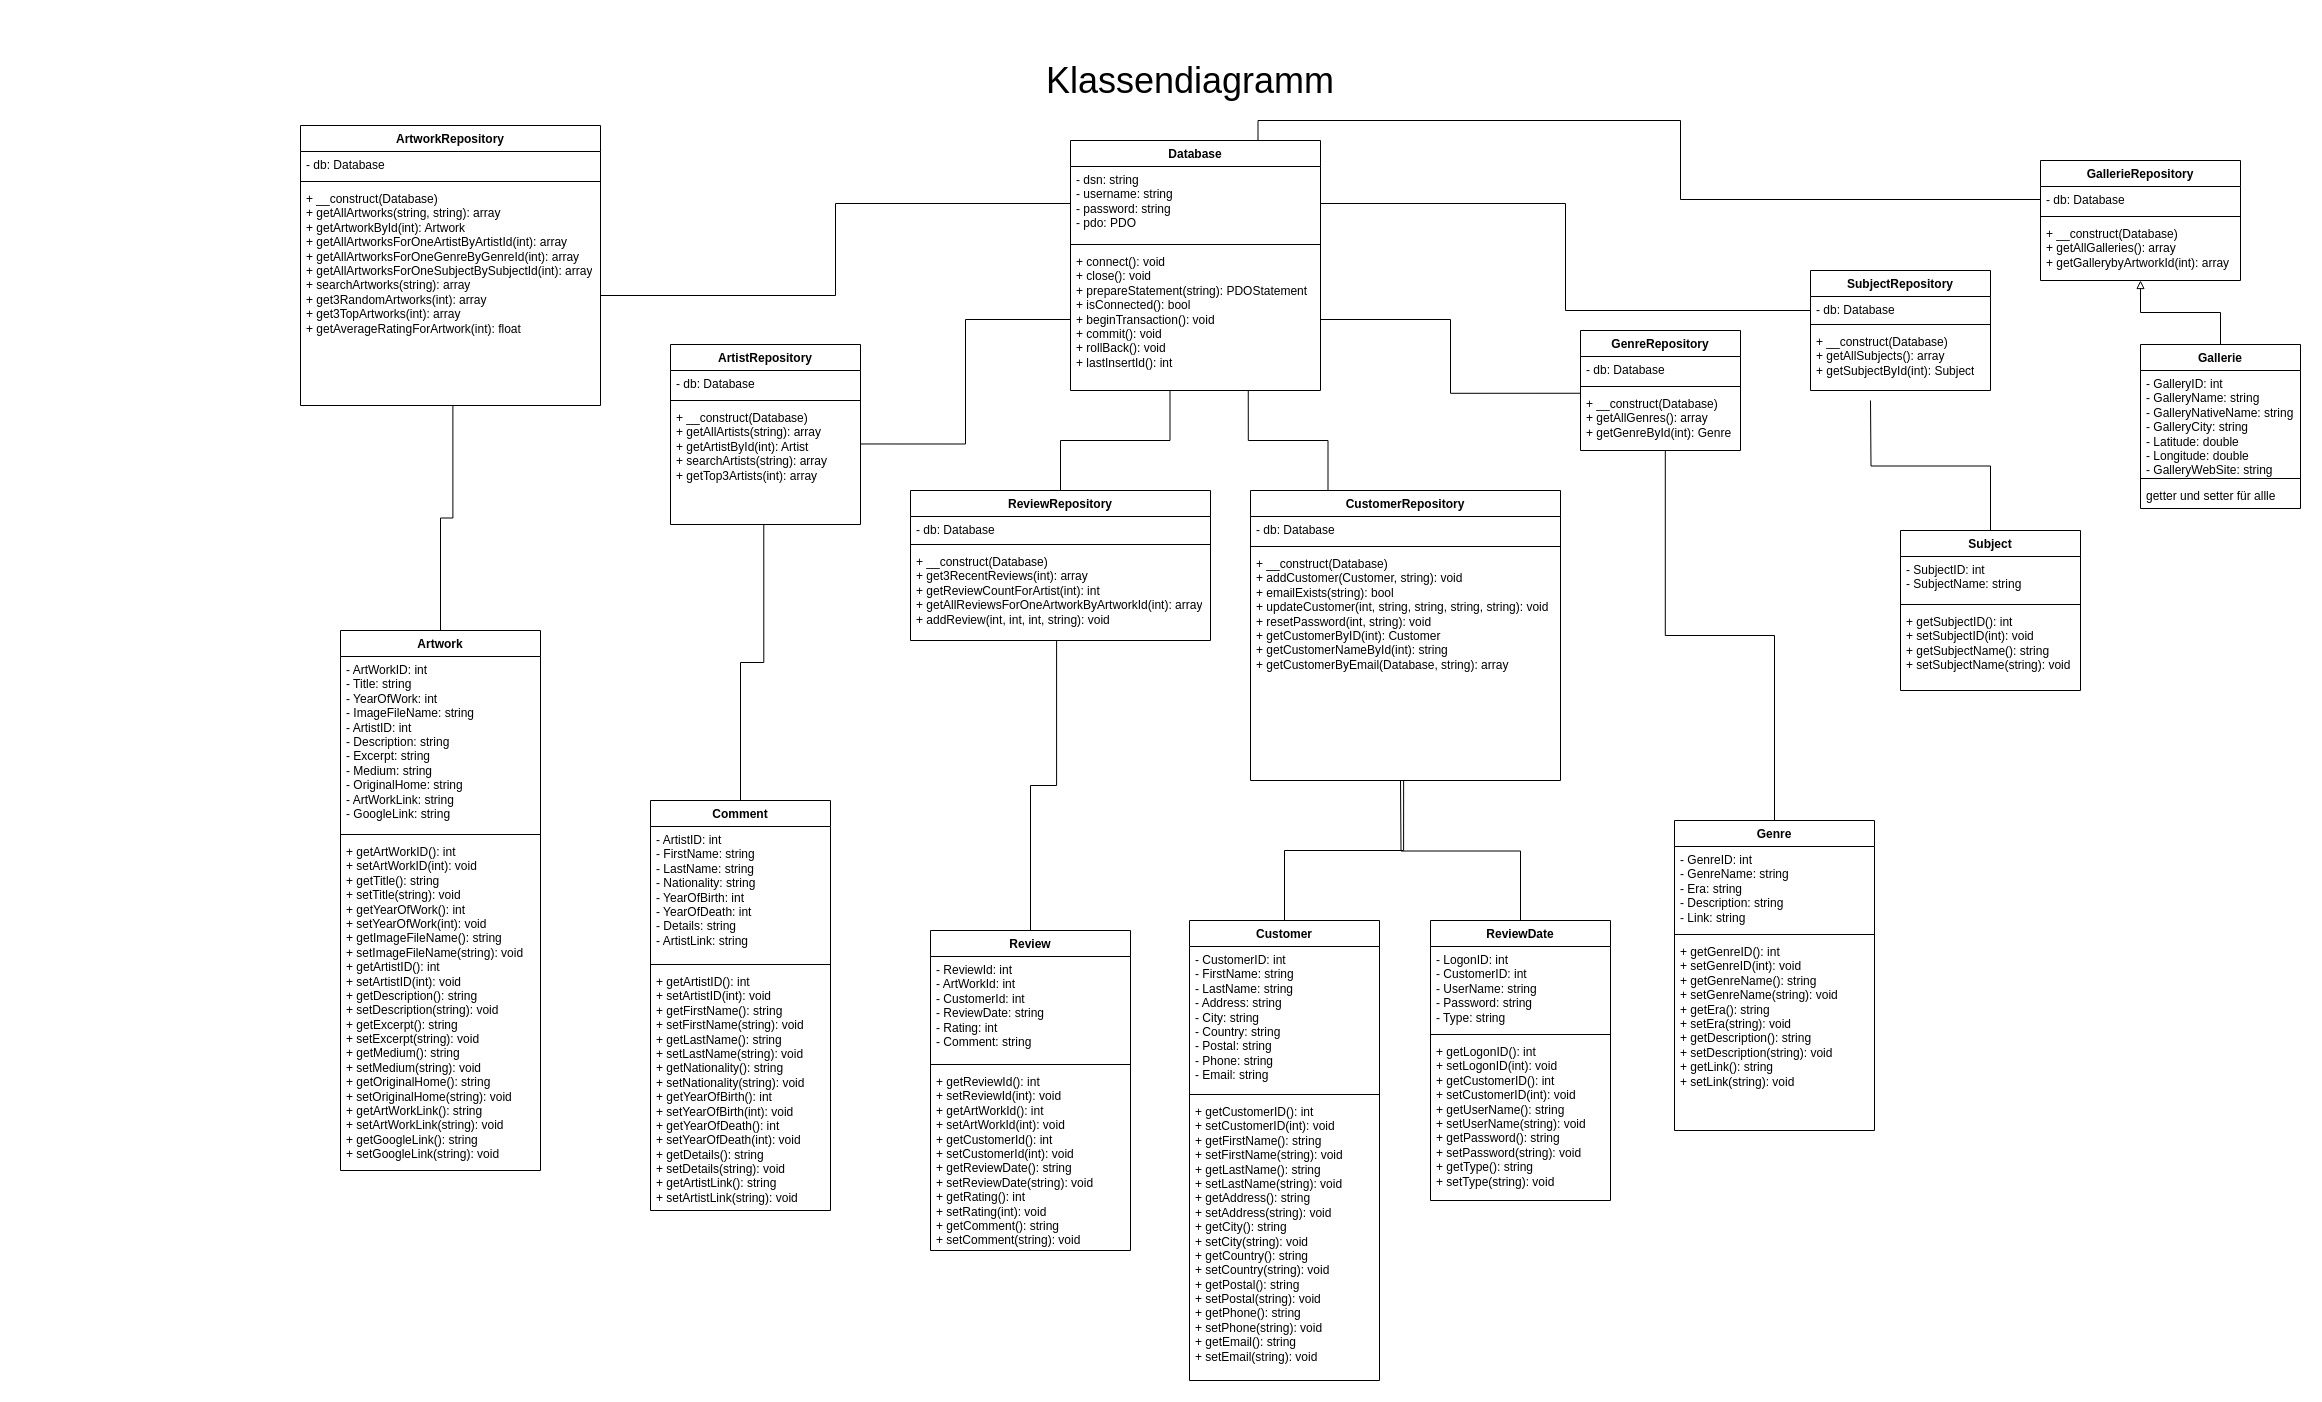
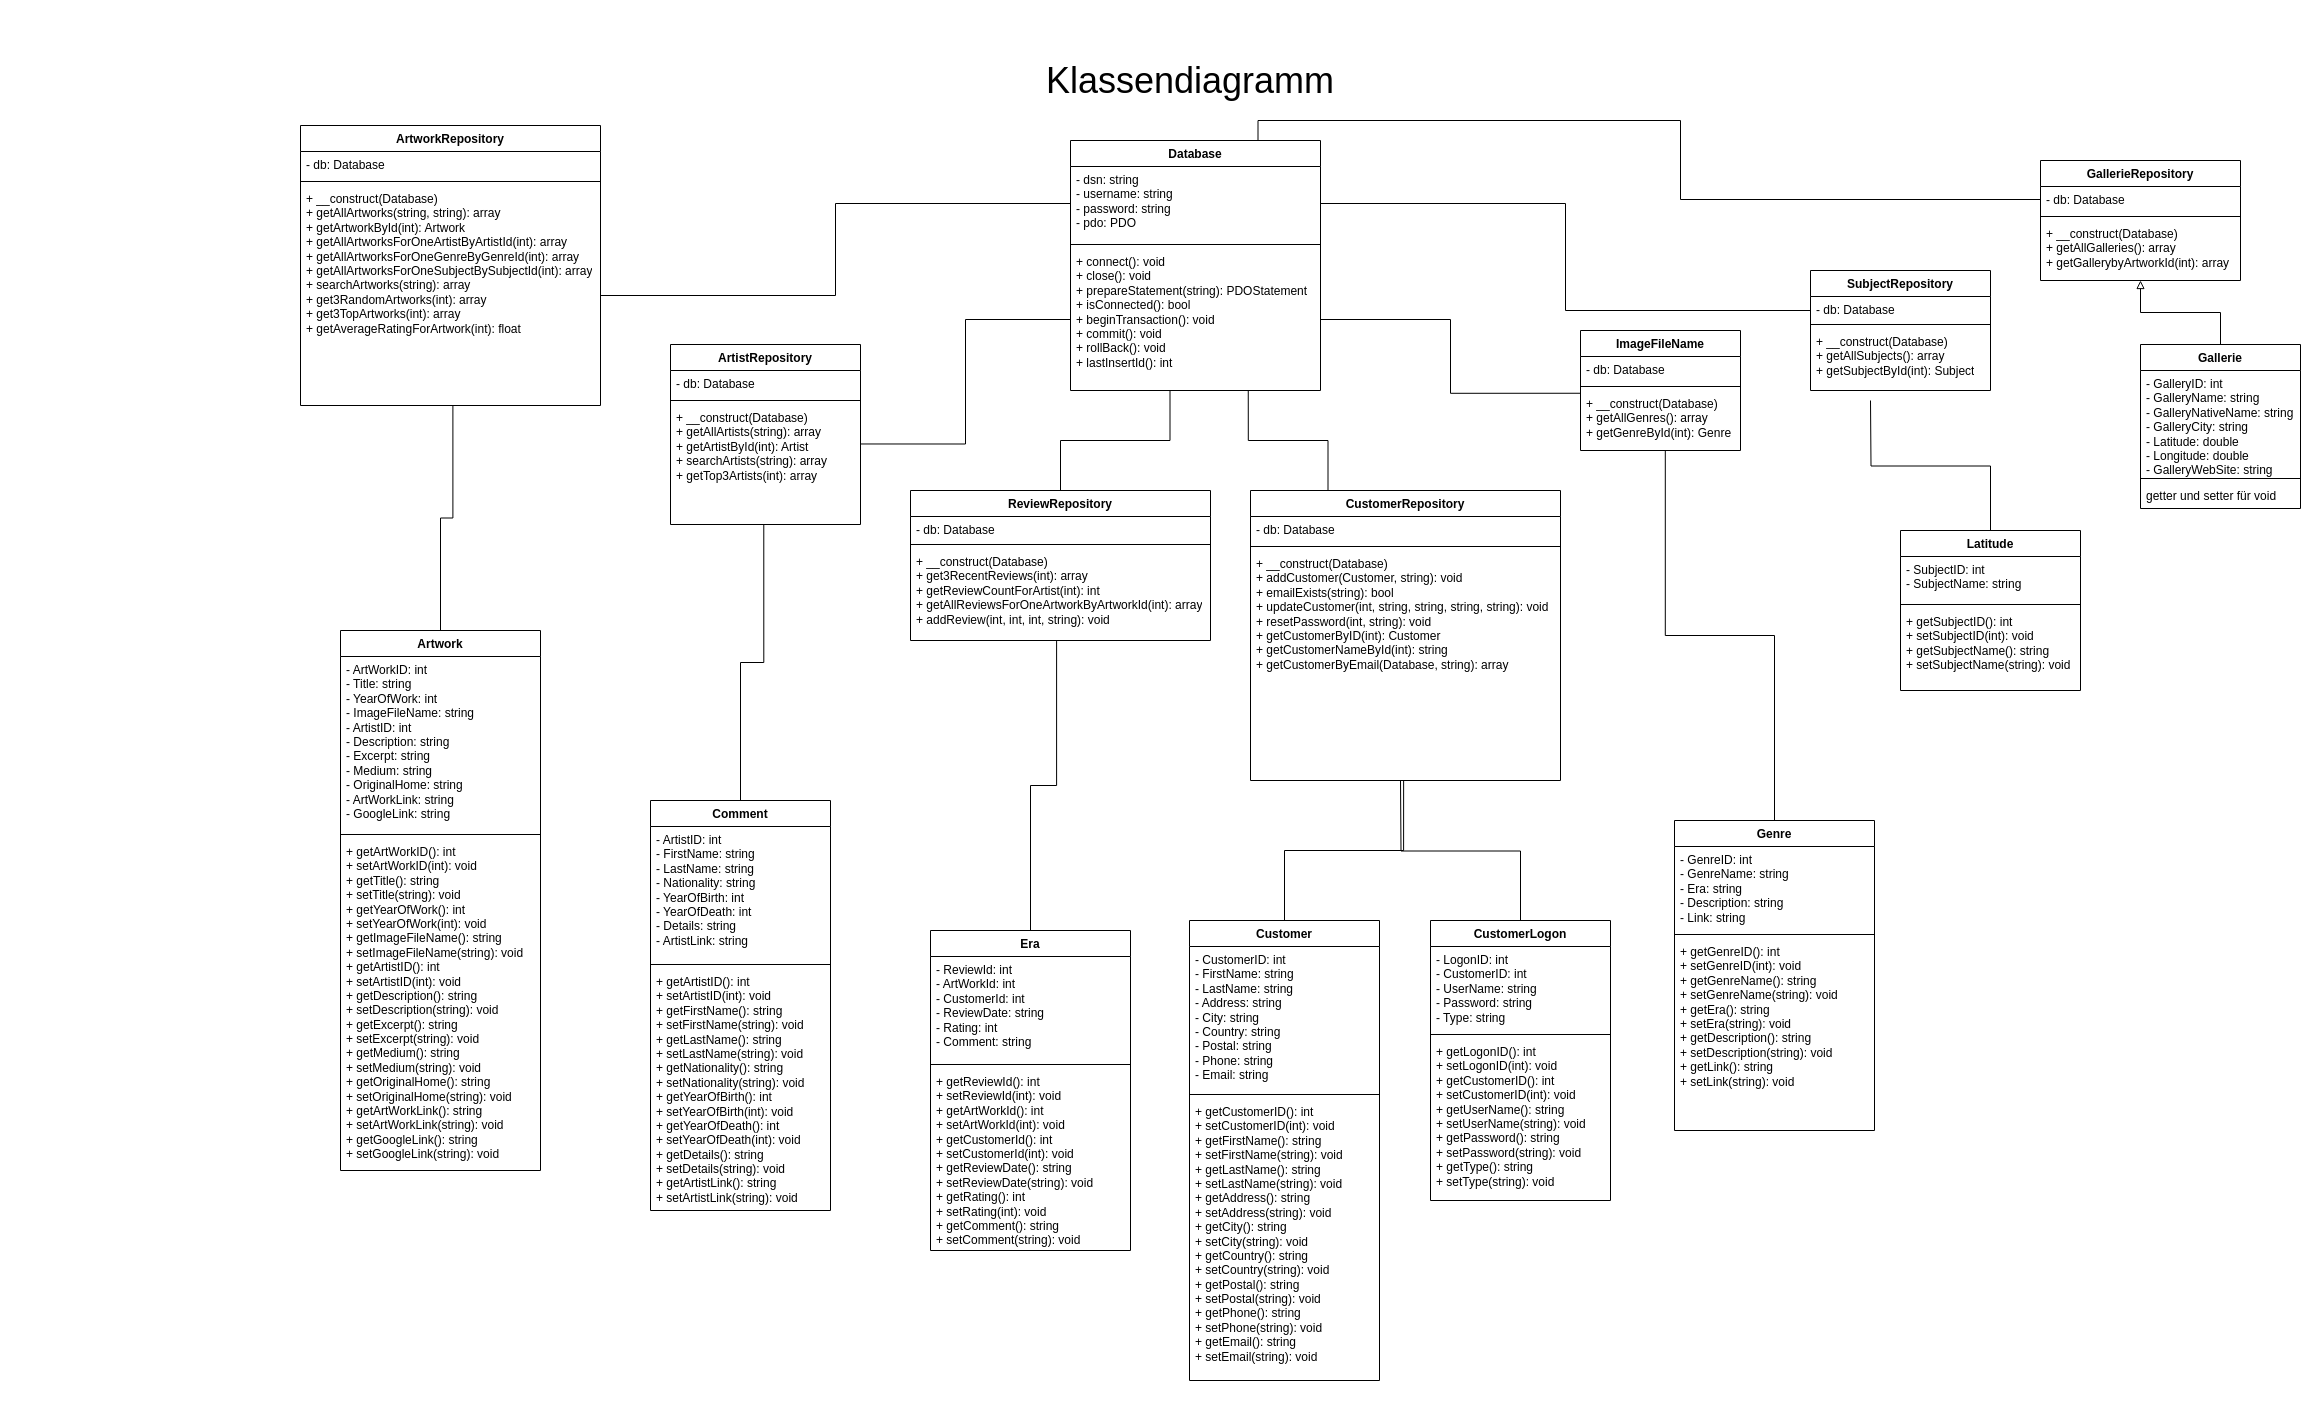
(1661, 345) -> (1661, 345)
(2222, 504) -> (2222, 504)
(1991, 545) -> (1991, 545)
(1521, 935) -> (1521, 935)
(1031, 945) -> (1031, 945)
